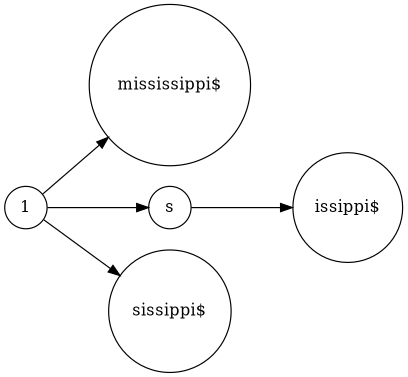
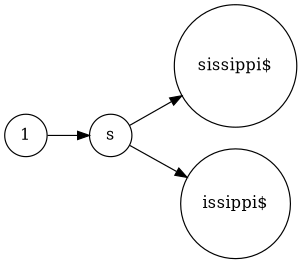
(170, 85) -> none
(77, 244) -> (150, 114)
